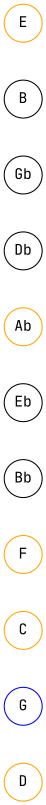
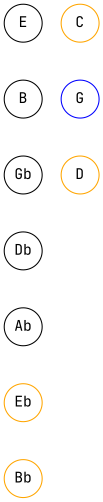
(23, 23) -> (23, 23)
(23, 327) -> (23, 327)
(23, 403) -> (23, 403)
(23, 479) -> (23, 479)
(23, 554) -> none
